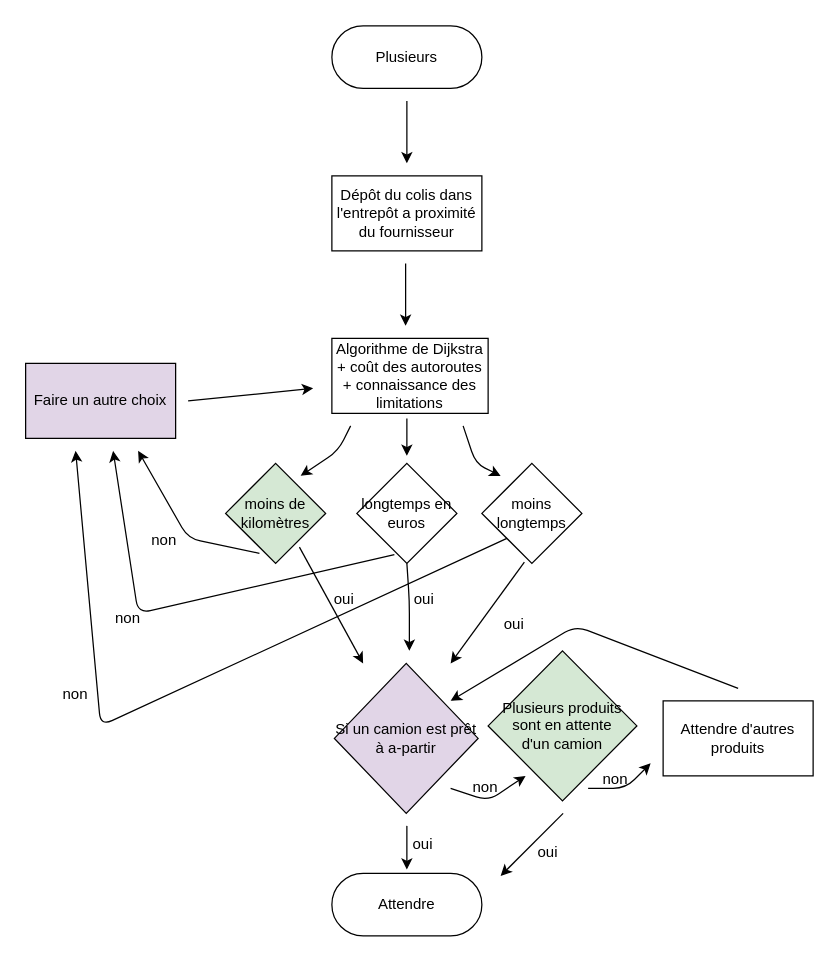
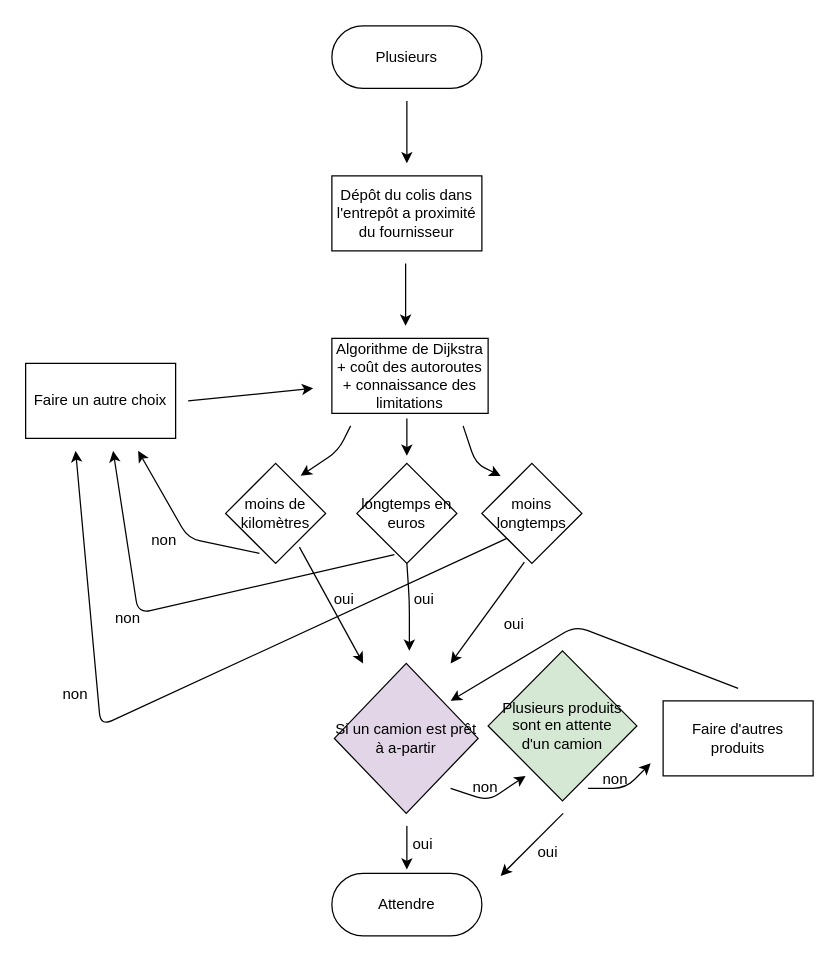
(101, 401) -> (101, 401)
(276, 513) -> (276, 513)
(738, 738) -> (738, 738)
